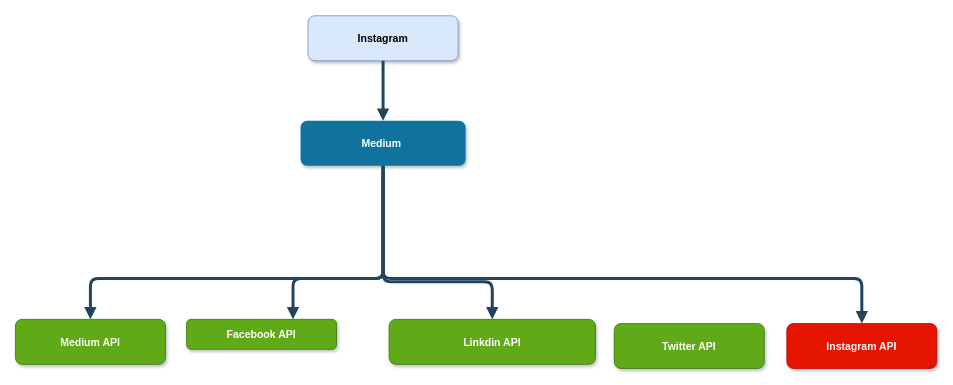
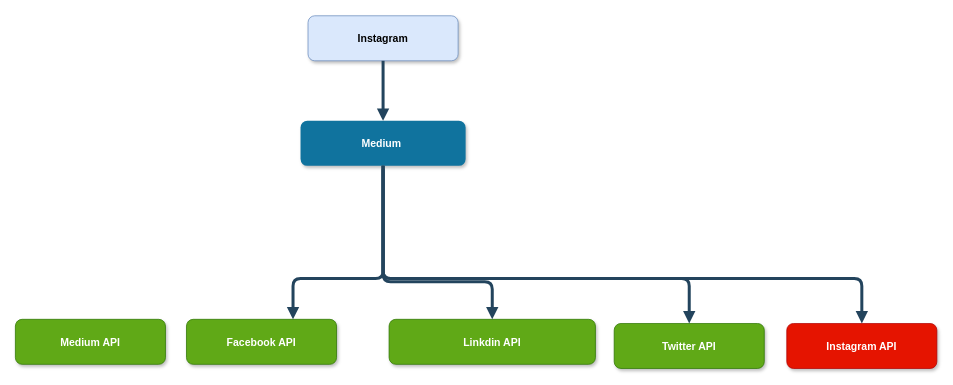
(180, 278) -> none
none -> (689, 296)
(261, 334) -> (261, 342)
